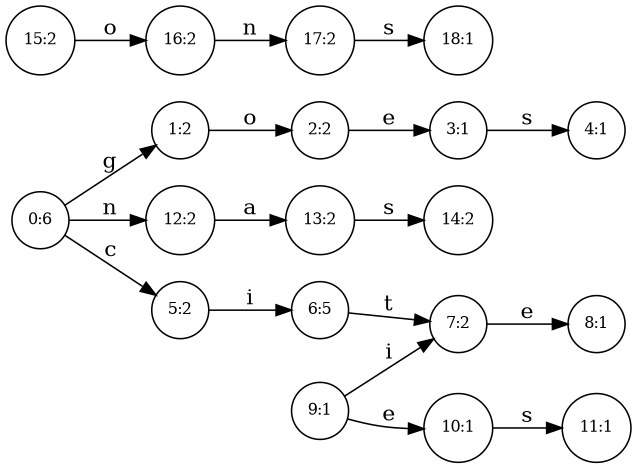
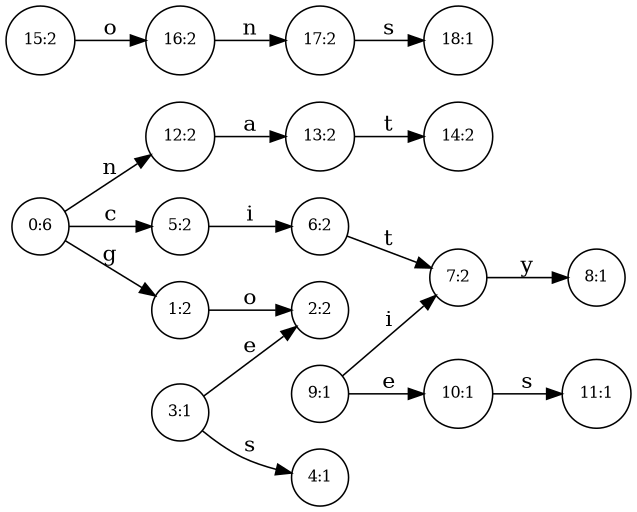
(381, 130) -> (244, 366)
(389, 209) -> (389, 125)
(320, 310) -> (320, 226)
(527, 312) -> (527, 266)
